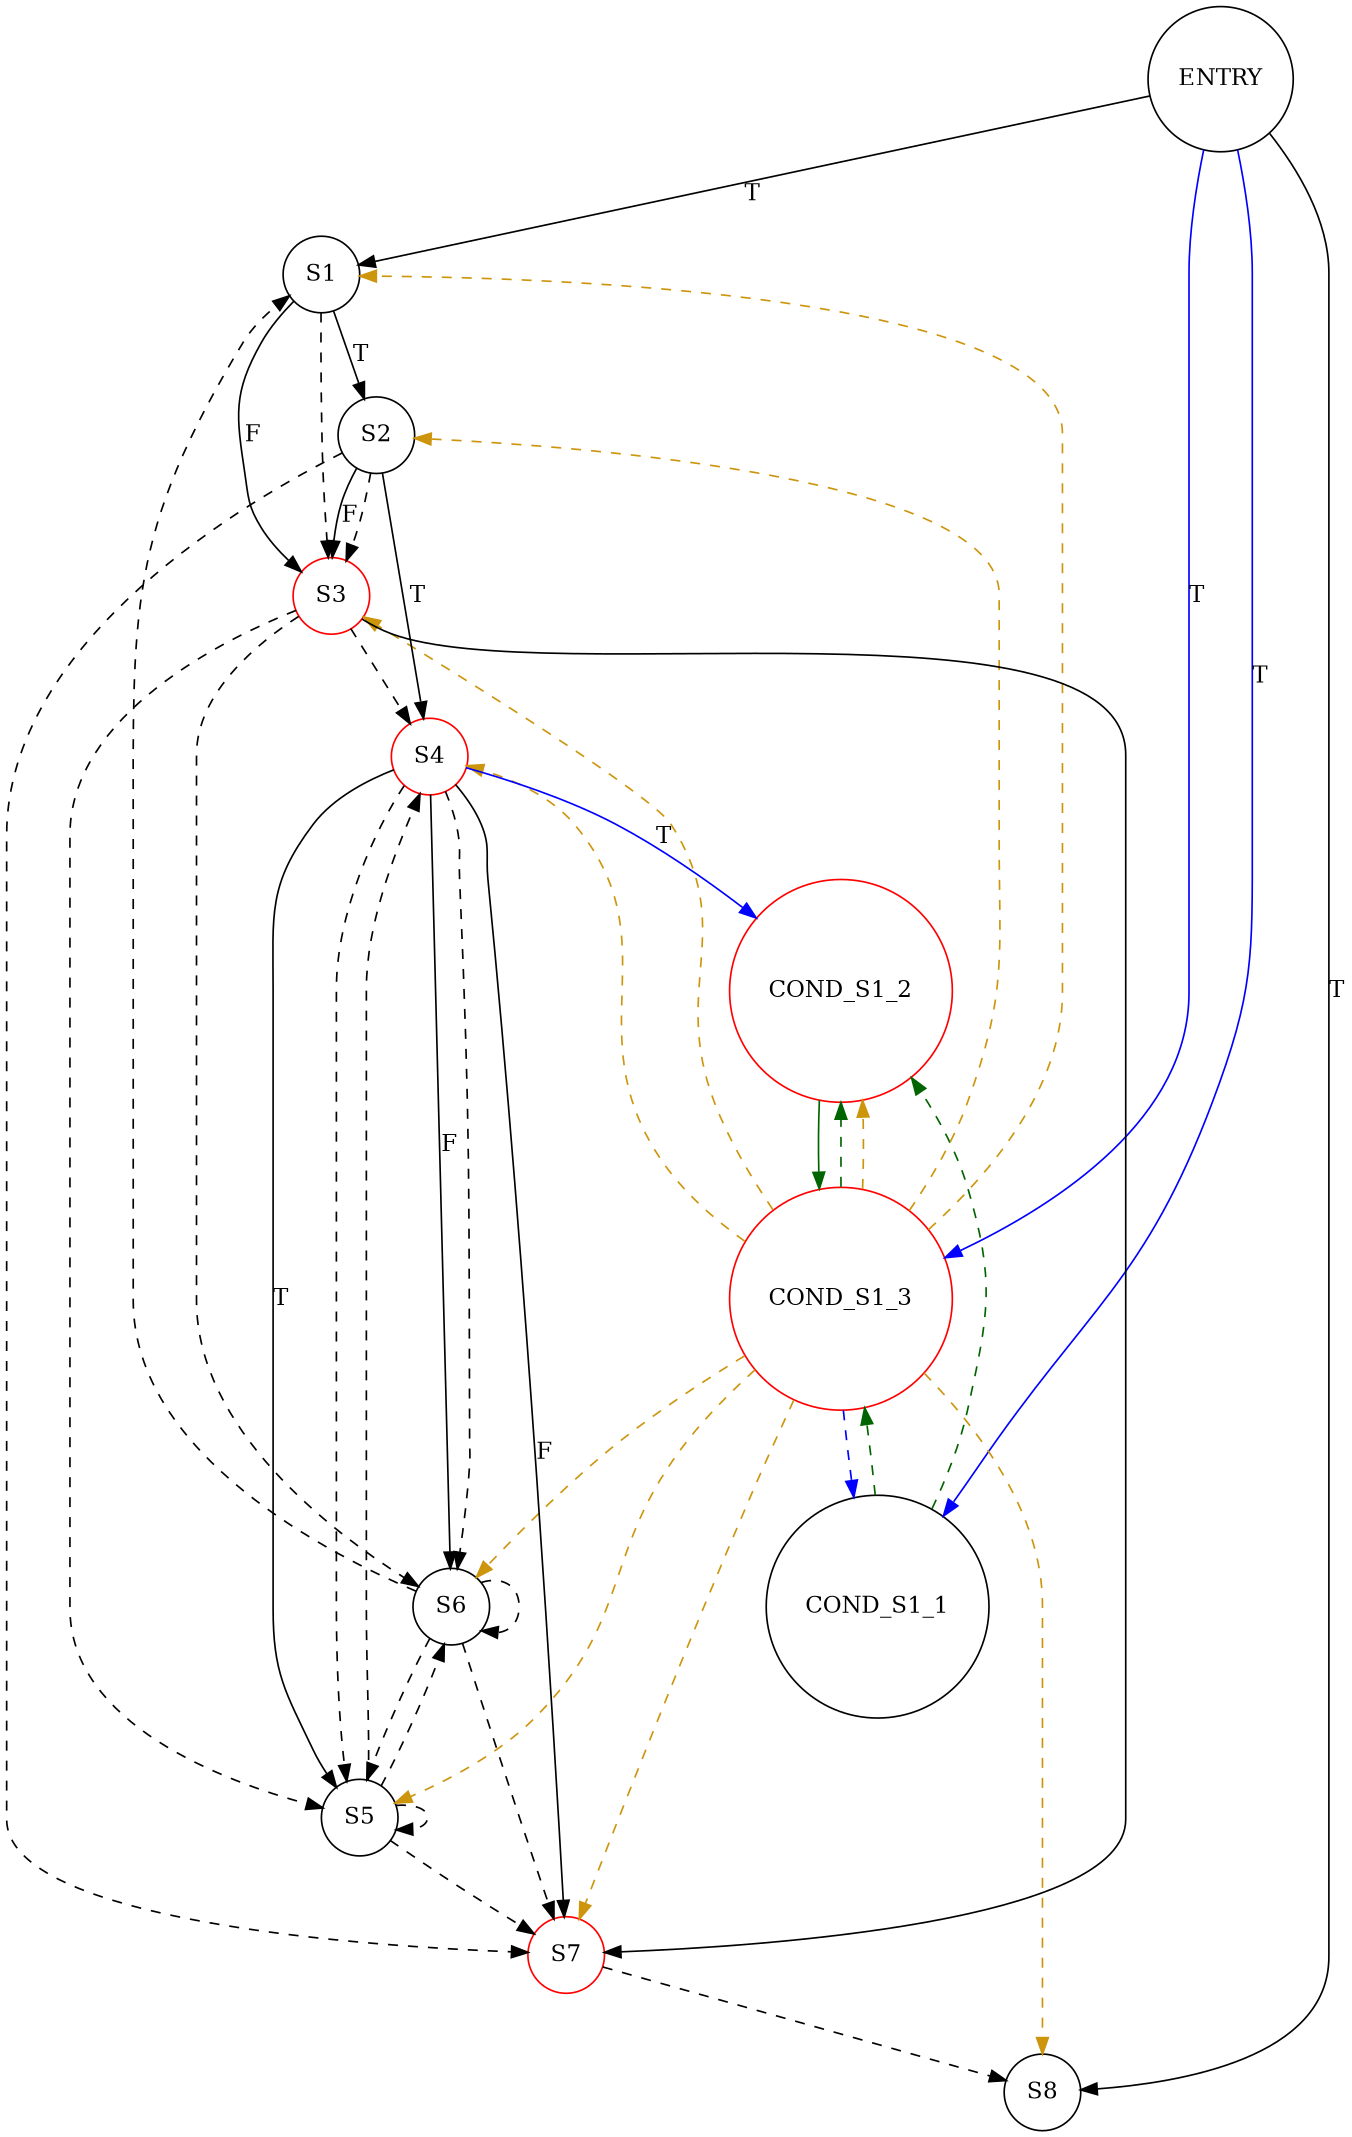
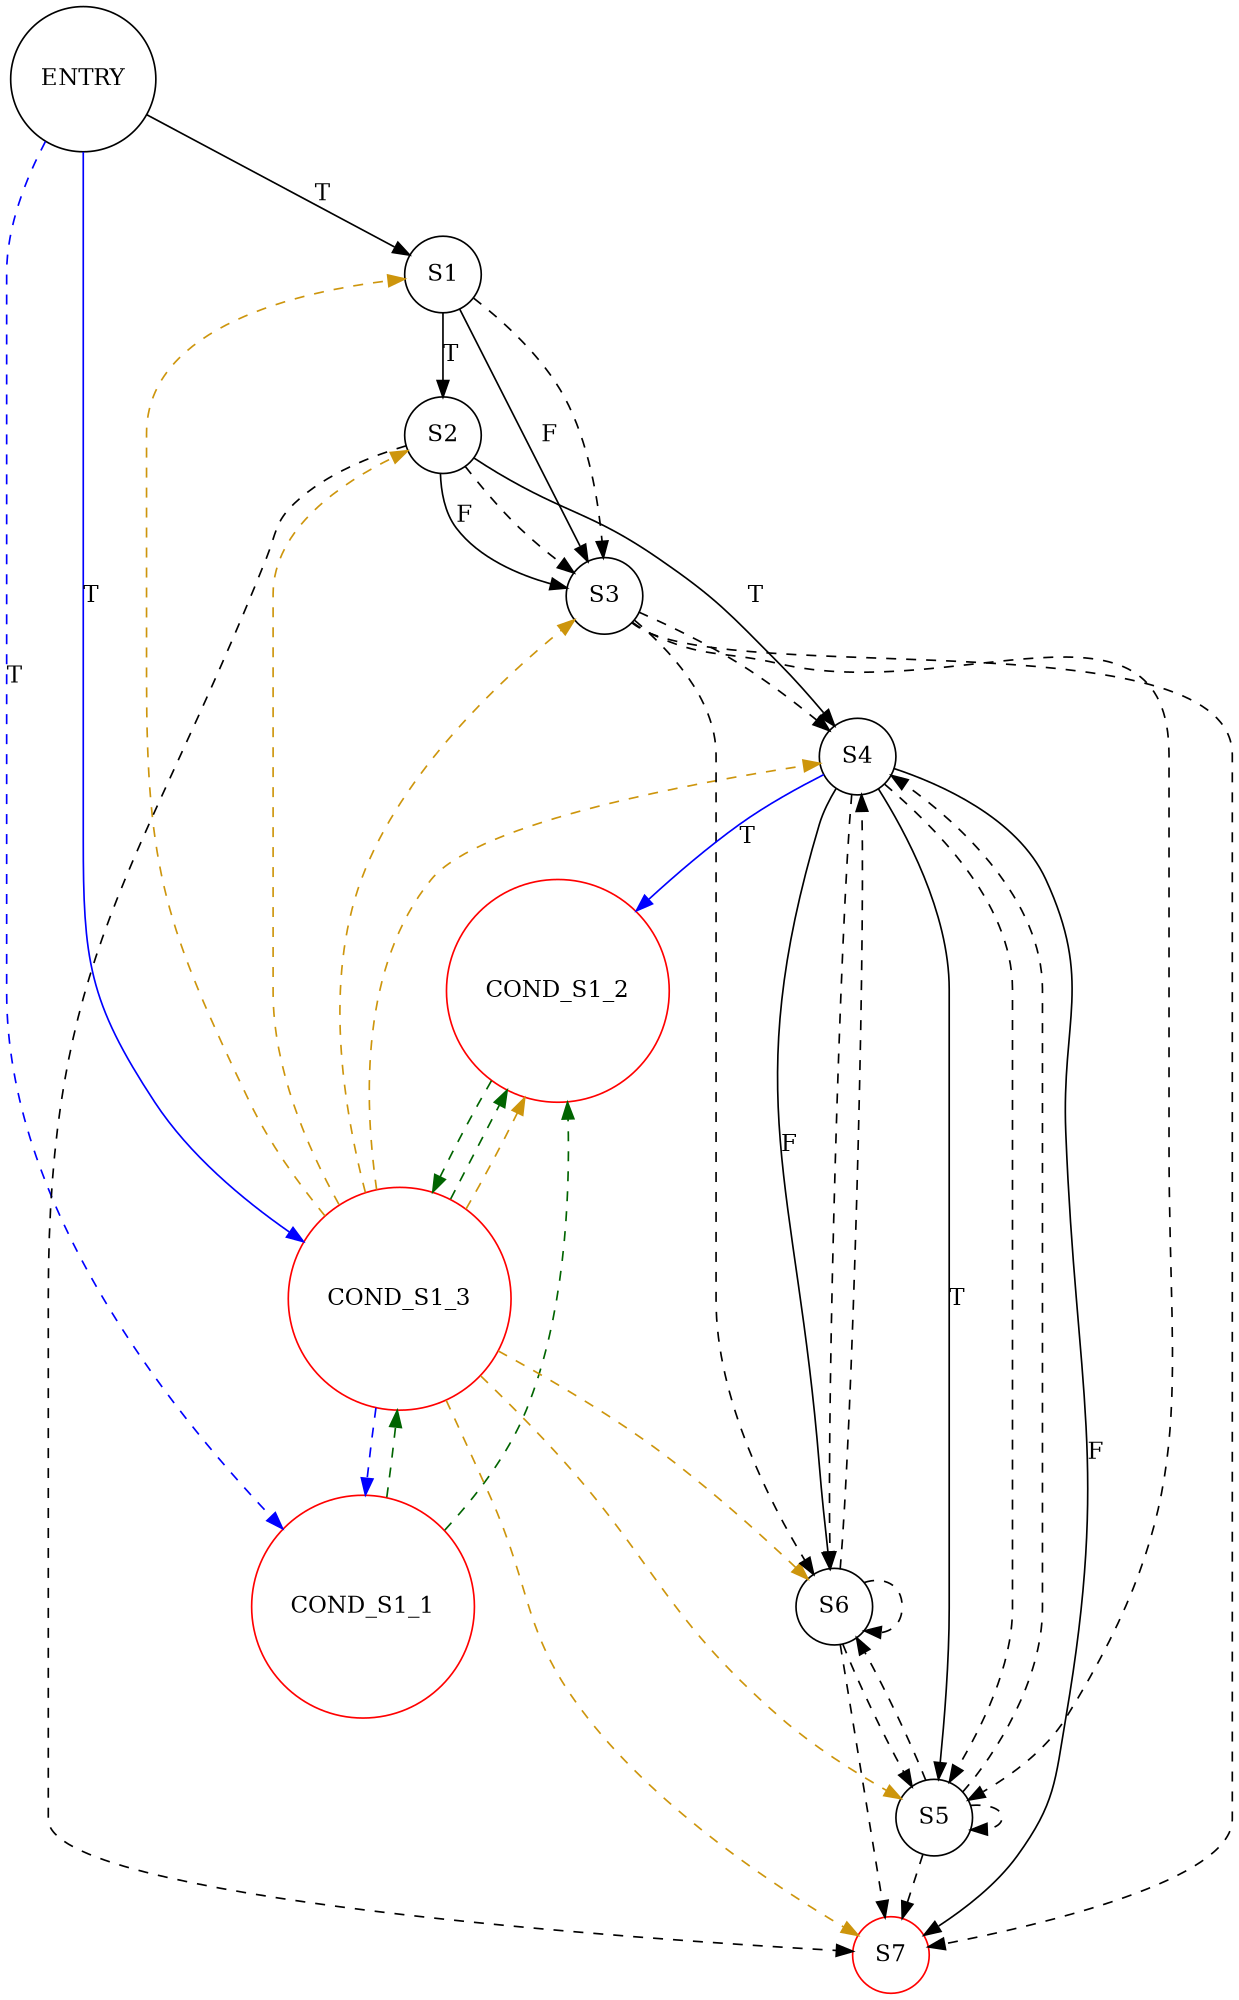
(331, 596) -> (604, 596)
(430, 757) -> (858, 757)
(1252, 867) -> (7, 863)
(133, 999) -> (857, 1191)
(819, 1136) -> (465, 1128)
(1126, 1155) -> (1232, 1129)
(878, 1607) -> (363, 1607)
(1042, 2092) -> none
